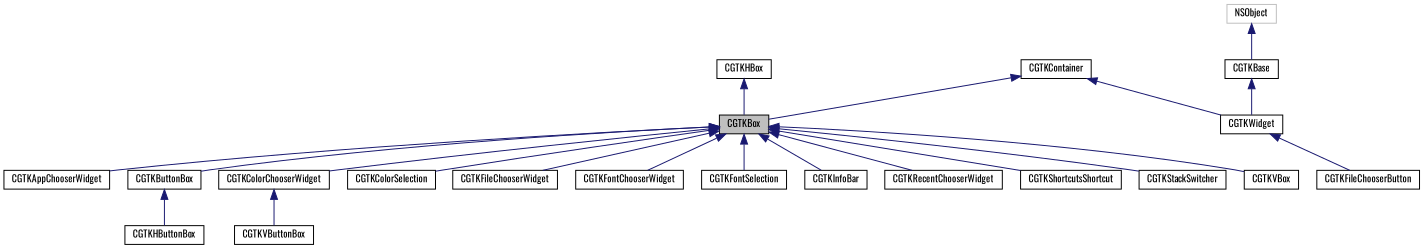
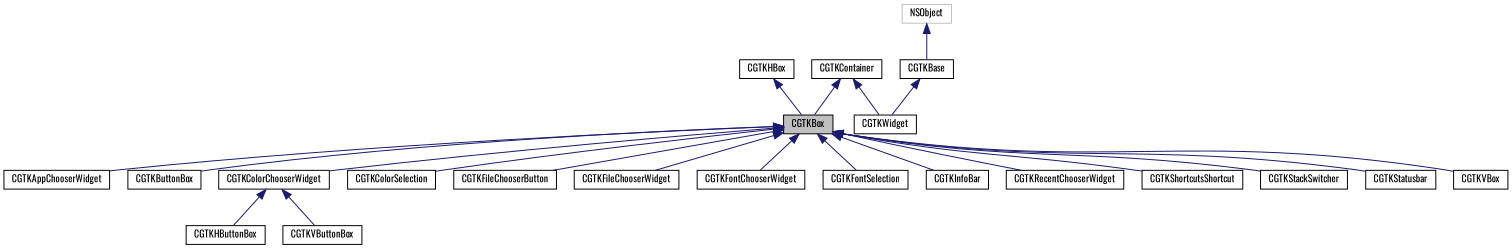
(1315, 154) -> (663, 151)
none -> (1401, 180)
(164, 213) -> (246, 211)
